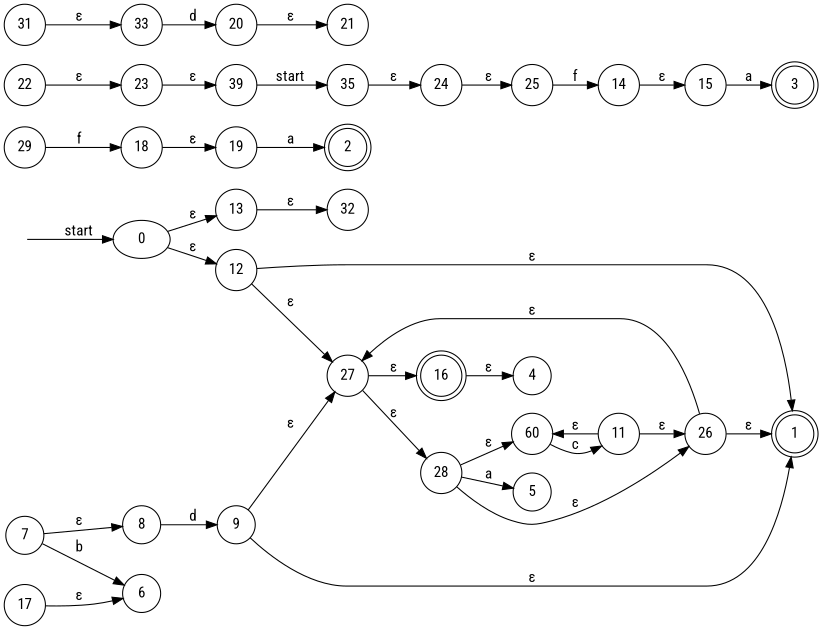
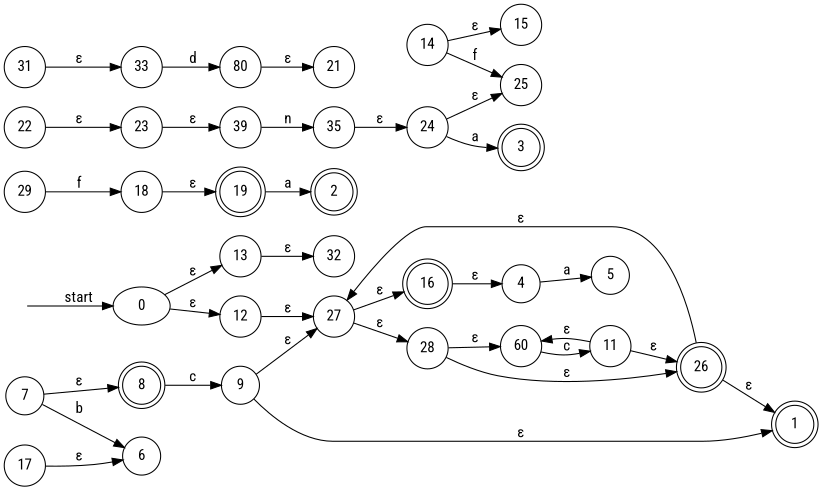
(236, 25) -> (240, 67)
(291, 77) -> (288, 119)
(570, 85) -> (469, 63)
(743, 85) -> (466, 144)
(236, 147) -> (240, 192)
(568, 265) -> none
(705, 434) -> (701, 367)
(482, 482) -> (560, 280)
(193, 517) -> (193, 377)
(142, 525) -> (142, 385)
